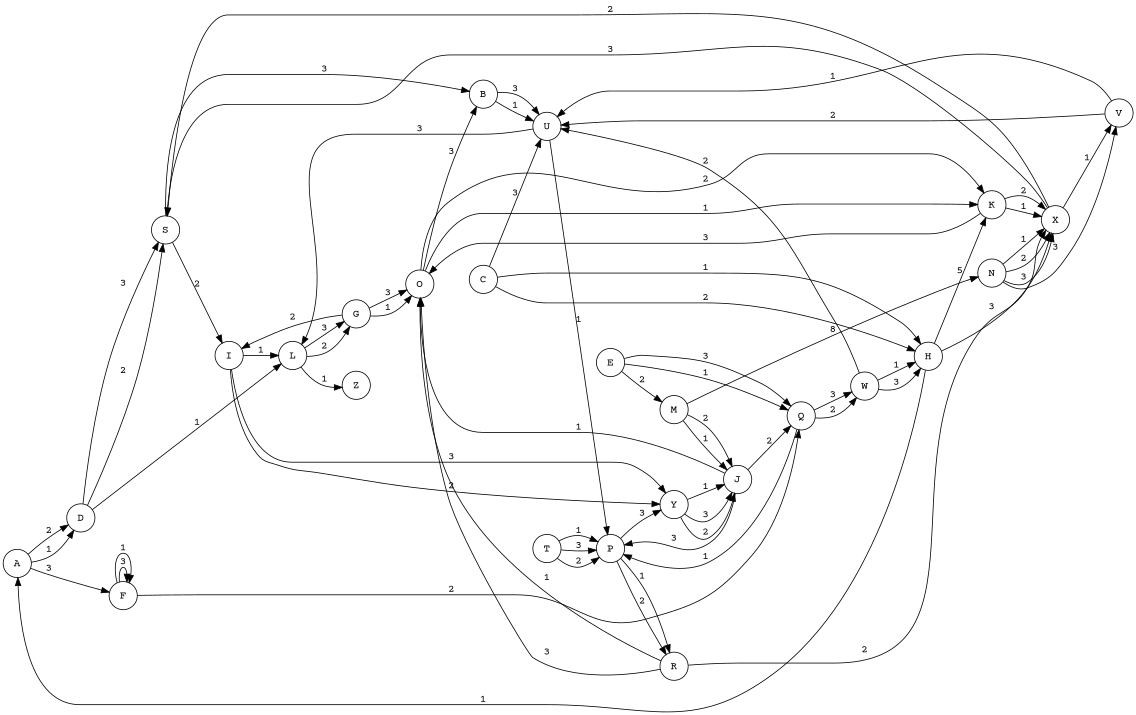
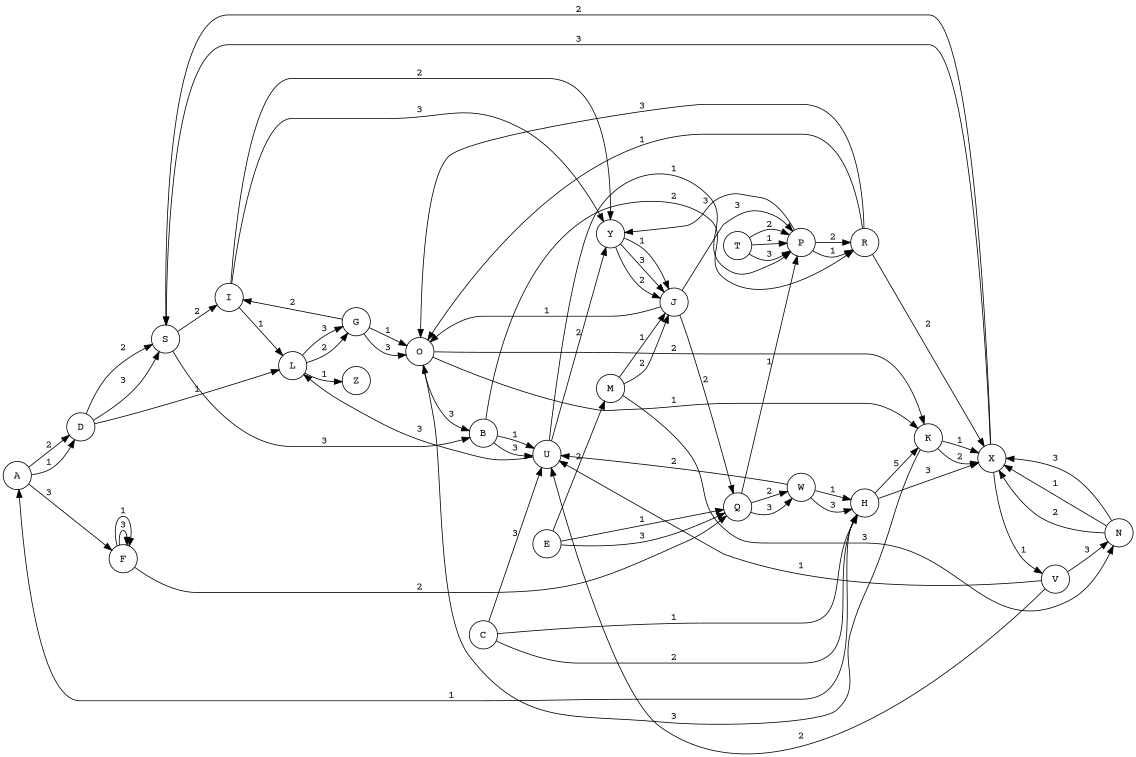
none -> (632, 203)
(1081, 233) -> (1085, 560)
(833, 329) -> (865, 537)
none -> (579, 343)
